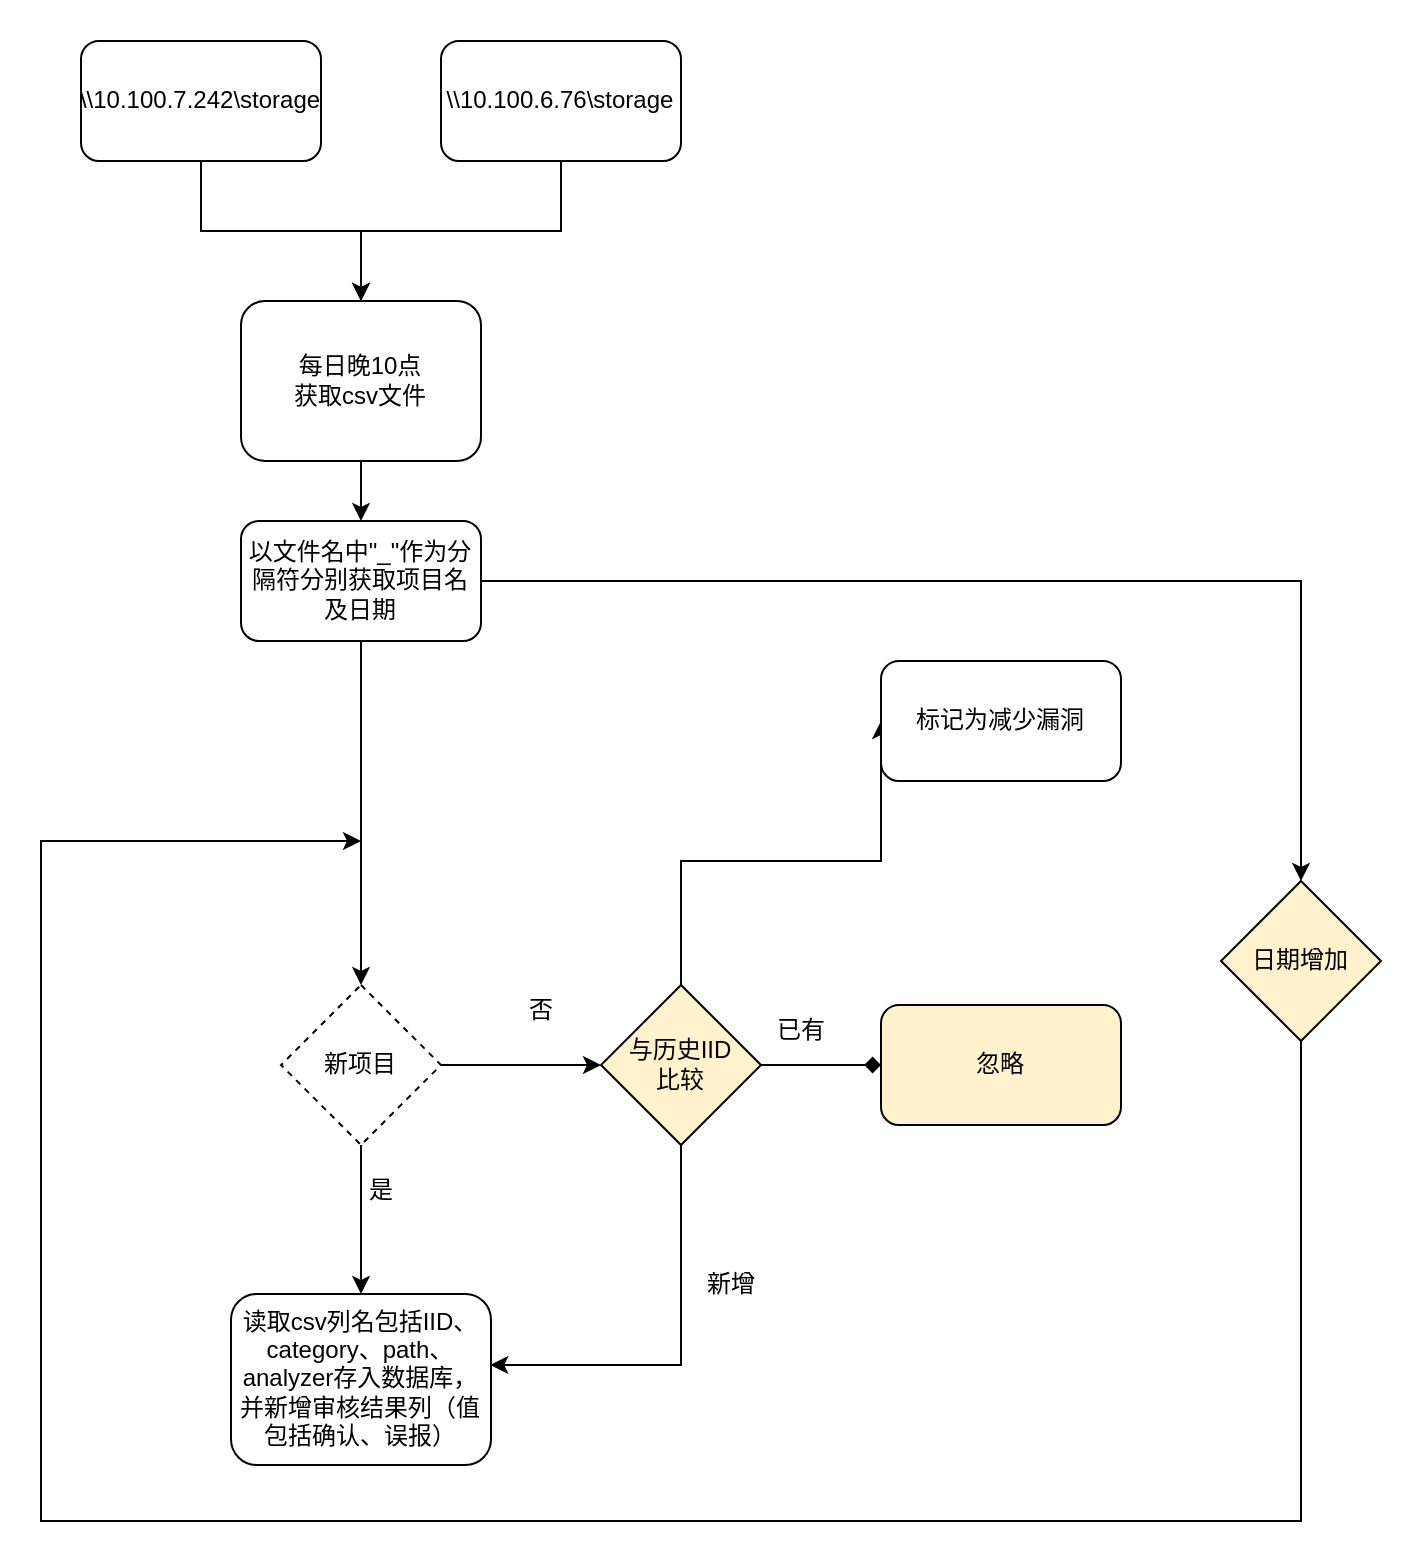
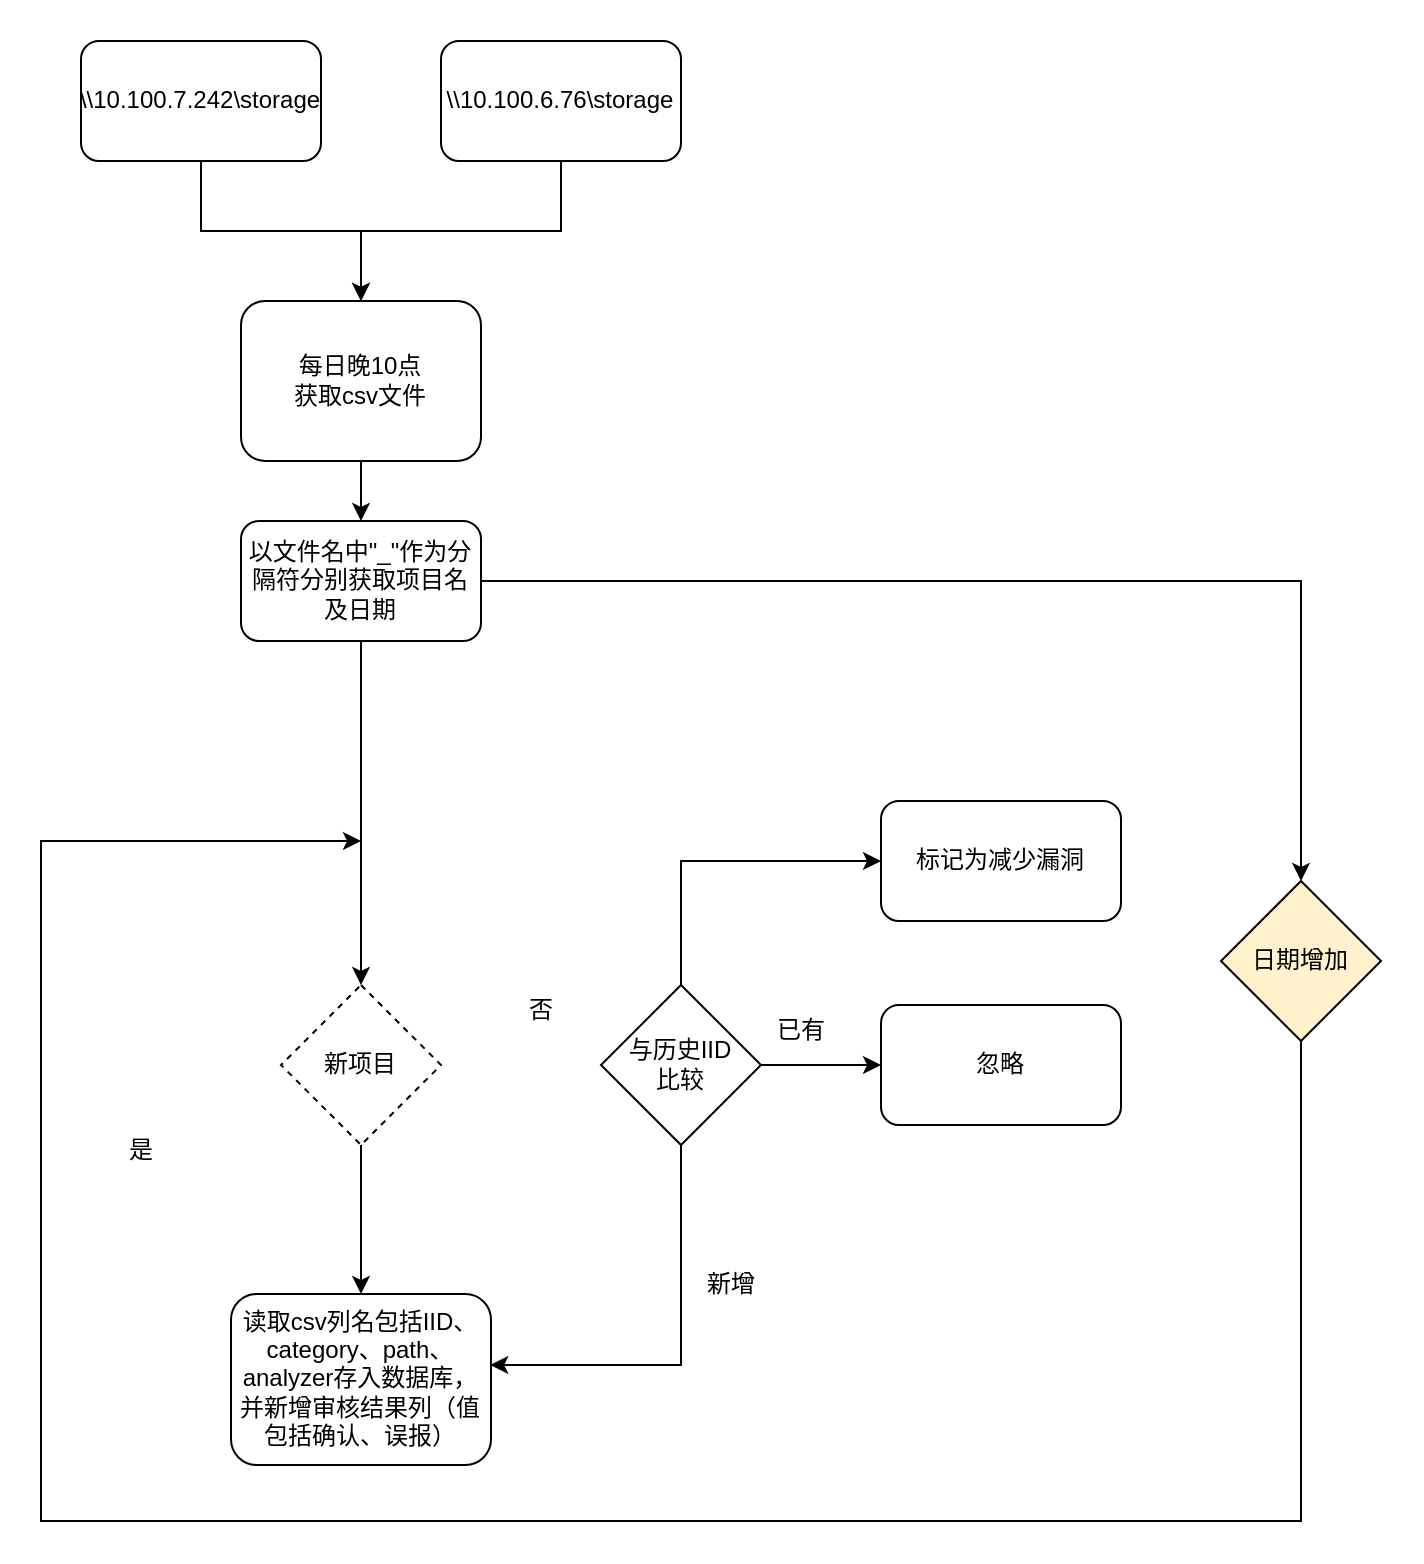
(1001, 721) -> (1001, 861)
(514, 1065) -> none
(681, 1065) -> (681, 1065)
(864, 1065) -> (865, 1065)
(1001, 1065) -> (1001, 1065)
(381, 1191) -> (141, 1151)
